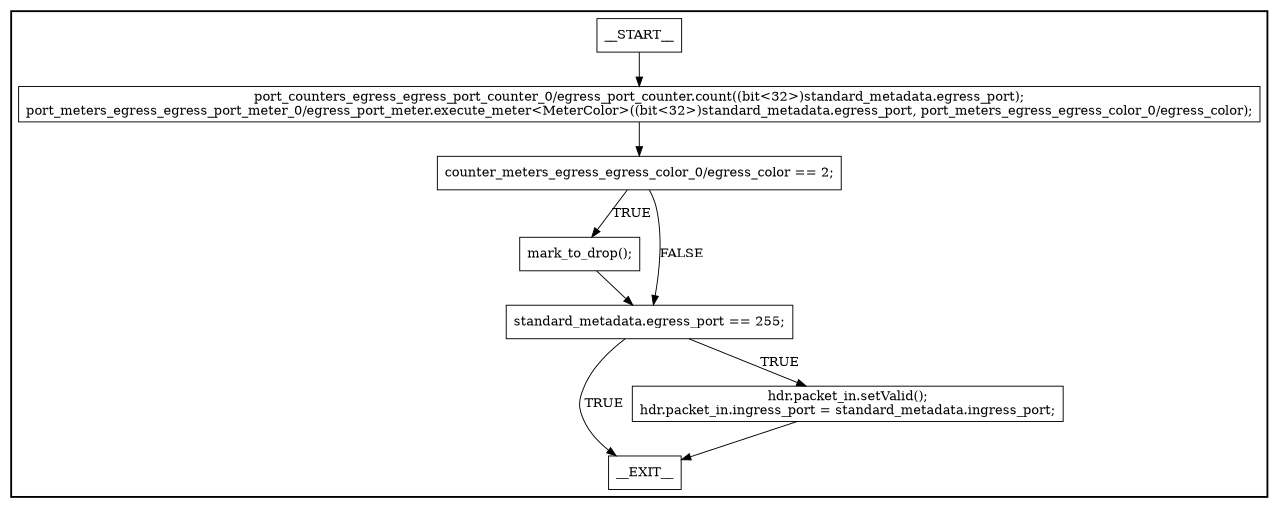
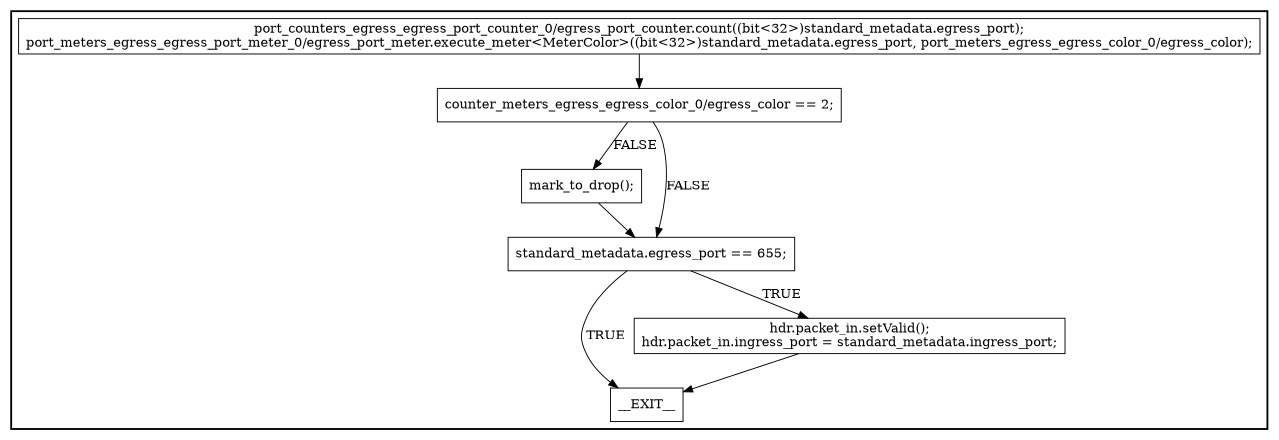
(639, 35) -> none
(632, 214) -> (636, 146)
(650, 322) -> (651, 254)
